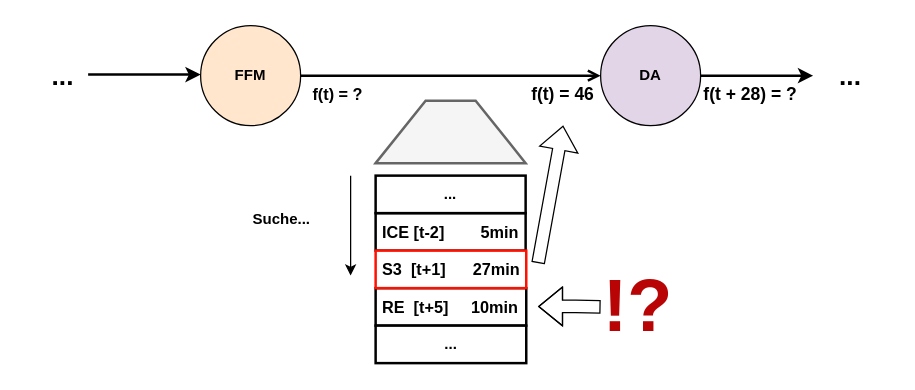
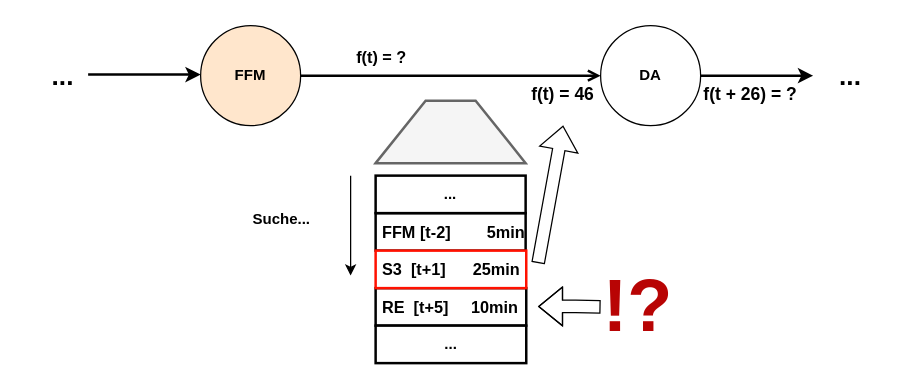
(651, 76) -> (651, 76)
(338, 94) -> (382, 57)
(751, 94) -> (751, 94)
(452, 232) -> (452, 232)
(453, 269) -> (453, 269)
